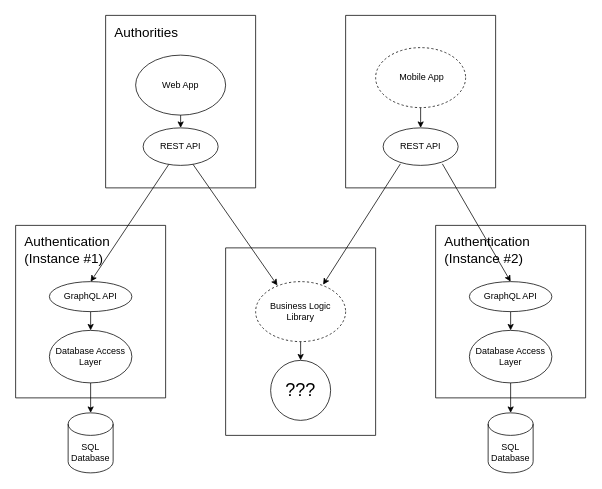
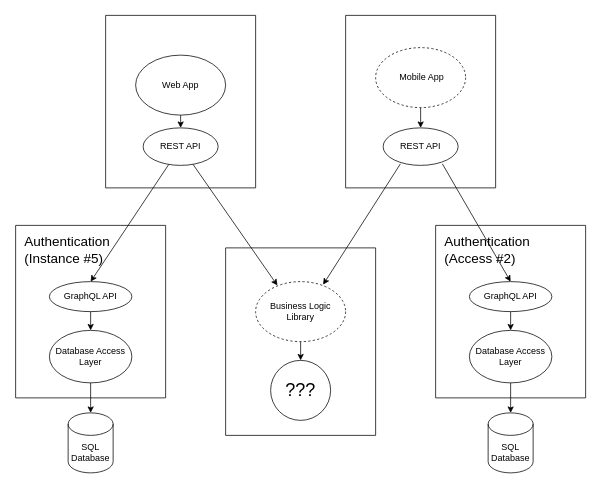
(154, 33) -> none
(57, 250) -> (57, 250)
(477, 250) -> (477, 250)
